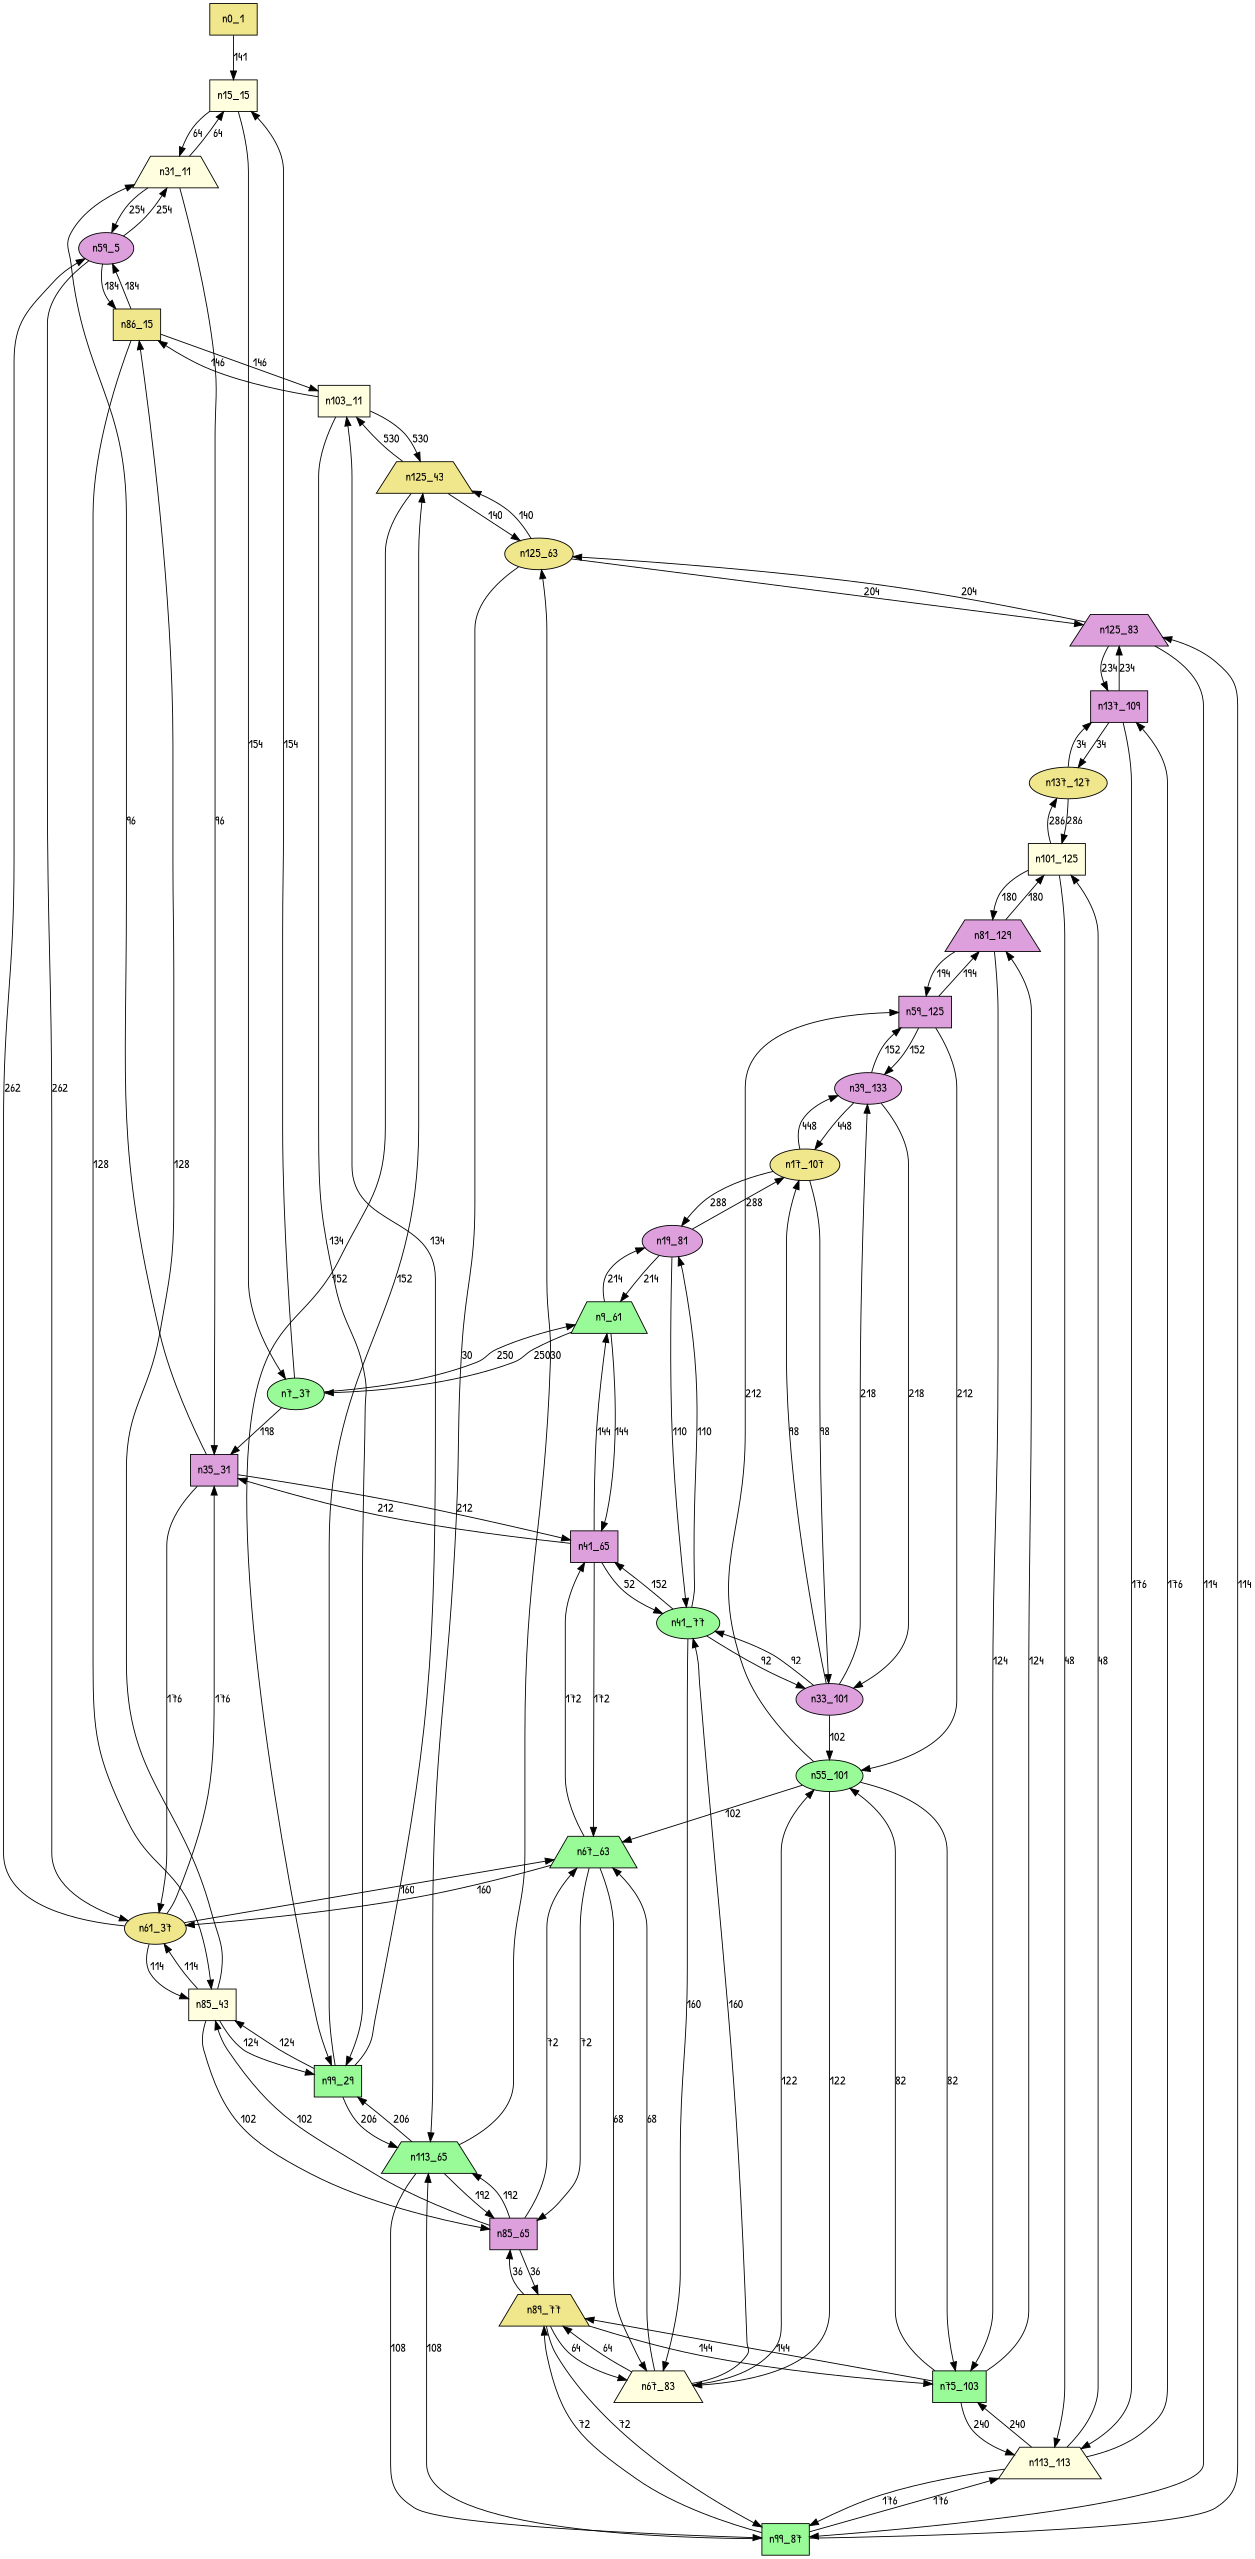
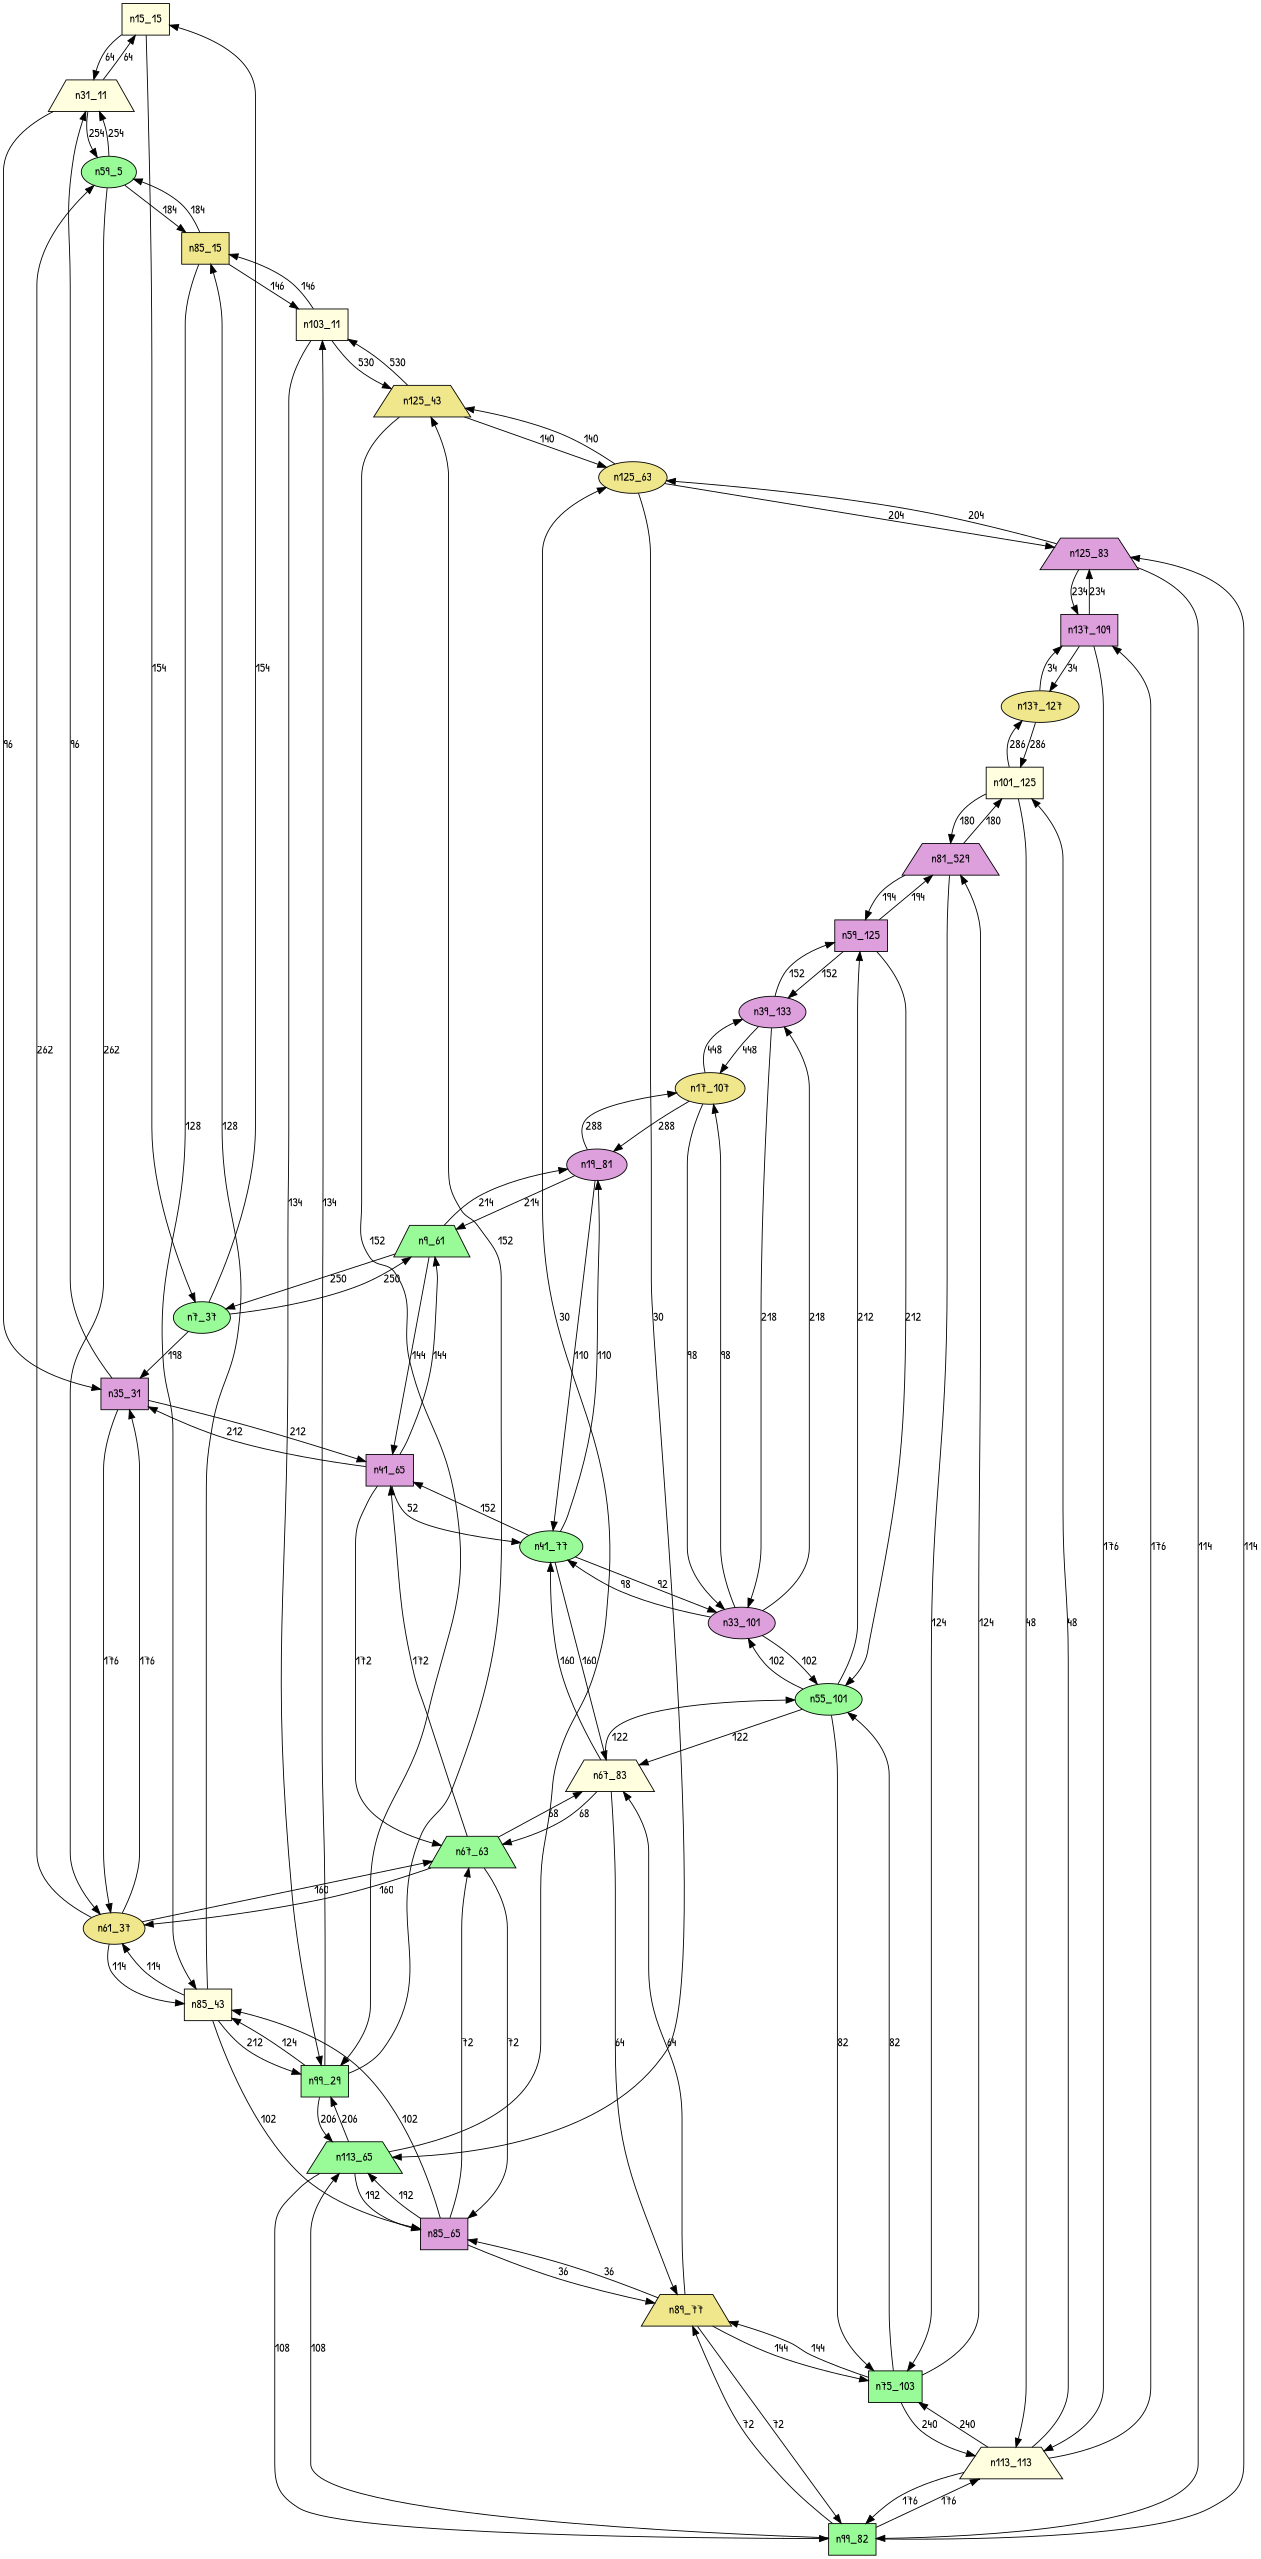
(233, 19) -> none
(106, 248) -> (109, 172)
(137, 325) -> (205, 248)
(993, 936) -> (951, 859)
(797, 1661) -> (626, 1585)
(717, 1812) -> (774, 1672)
(251, 2043) -> (255, 2043)
(786, 2539) -> (852, 2539)
